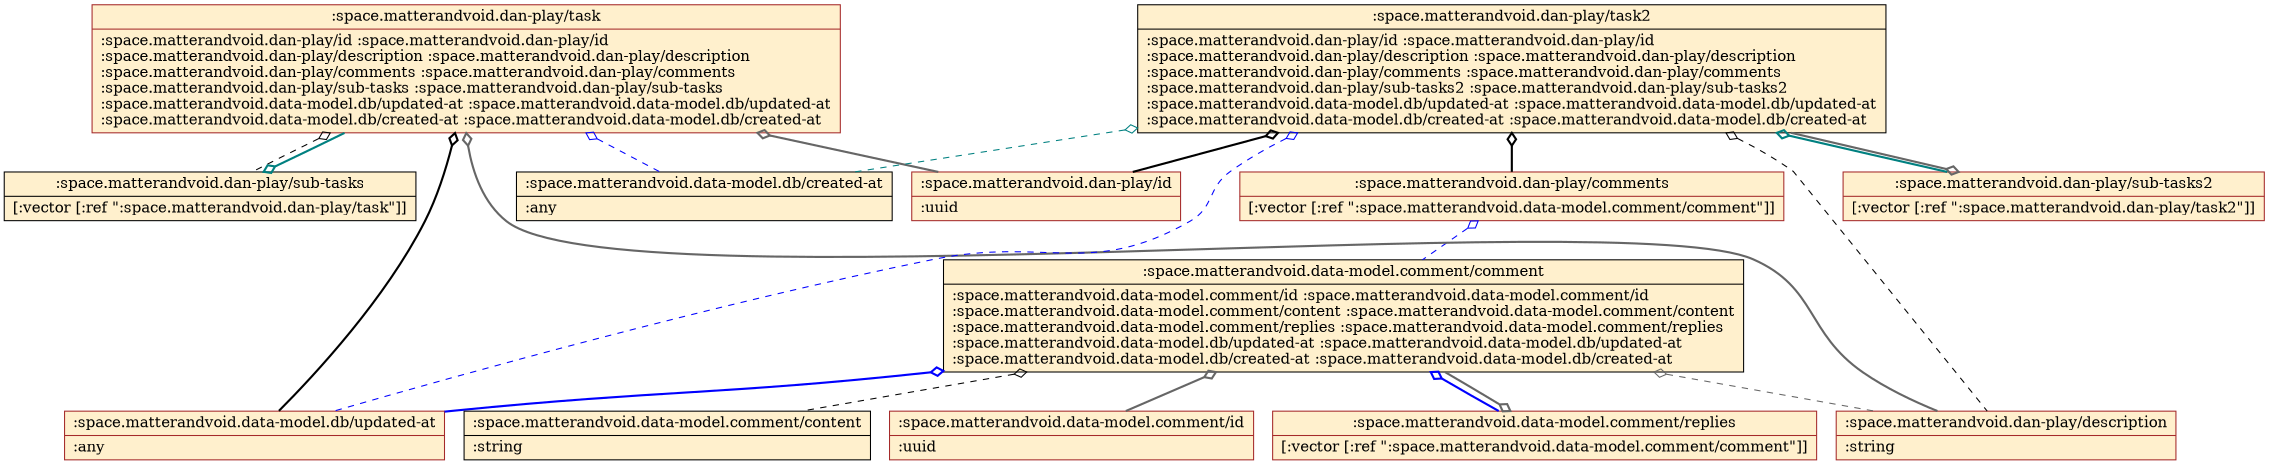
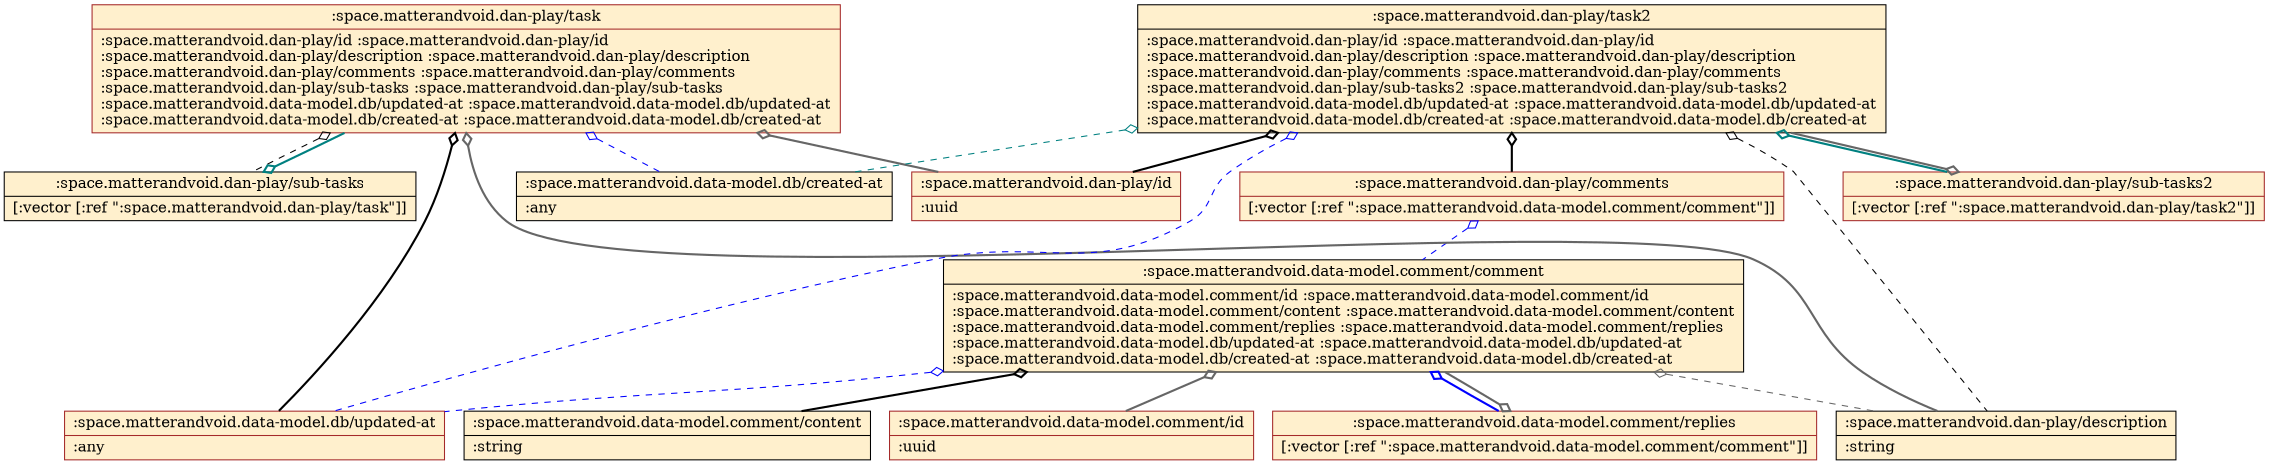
(688, 392) -> (688, 392)
(908, 393) -> (908, 393)
(2006, 436) -> (2006, 436)
